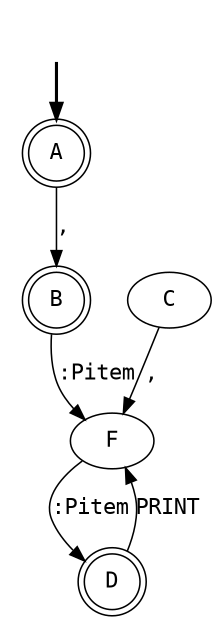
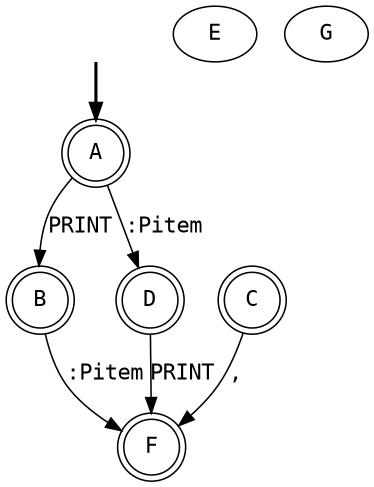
none -> (215, 34)
none -> (326, 34)
(63, 227) -> (80, 227)
(169, 300) -> (252, 300)
(112, 441) -> (152, 447)
(50, 503) -> (120, 219)
